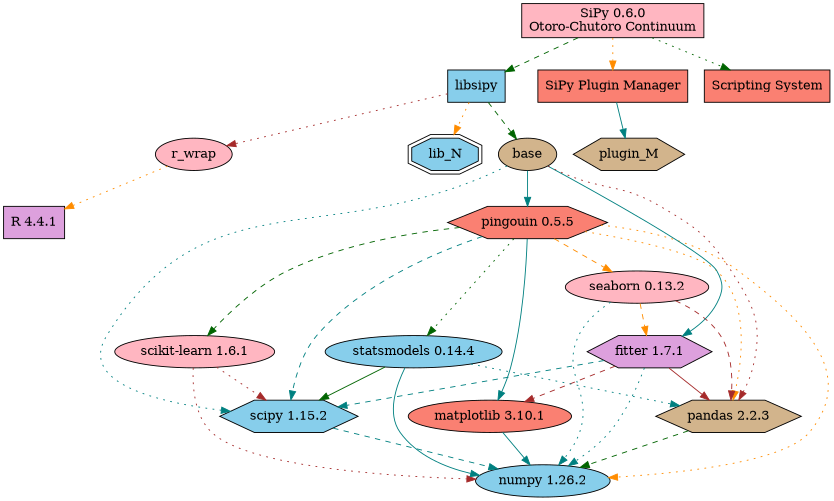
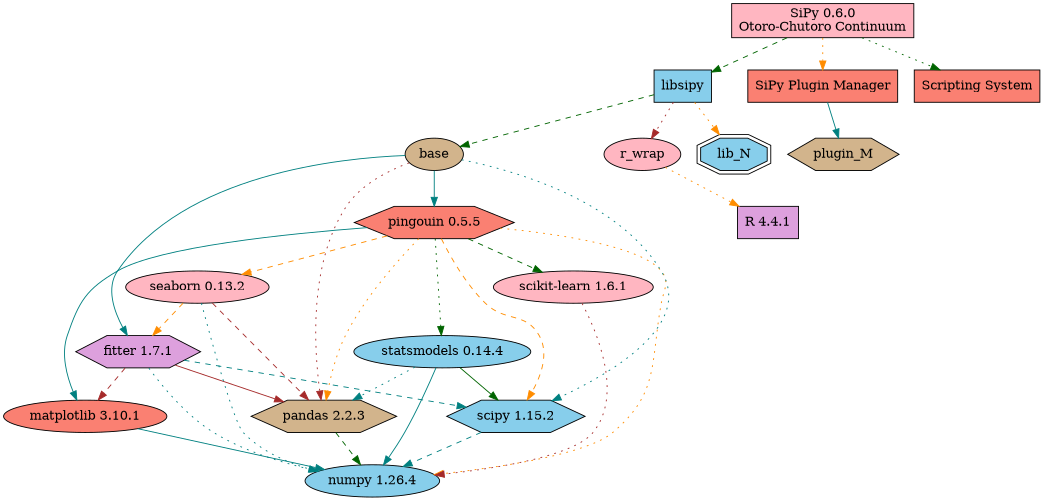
(367, 292) -> (505, 315)
(238, 381) -> none
(543, 481) -> (372, 481)
